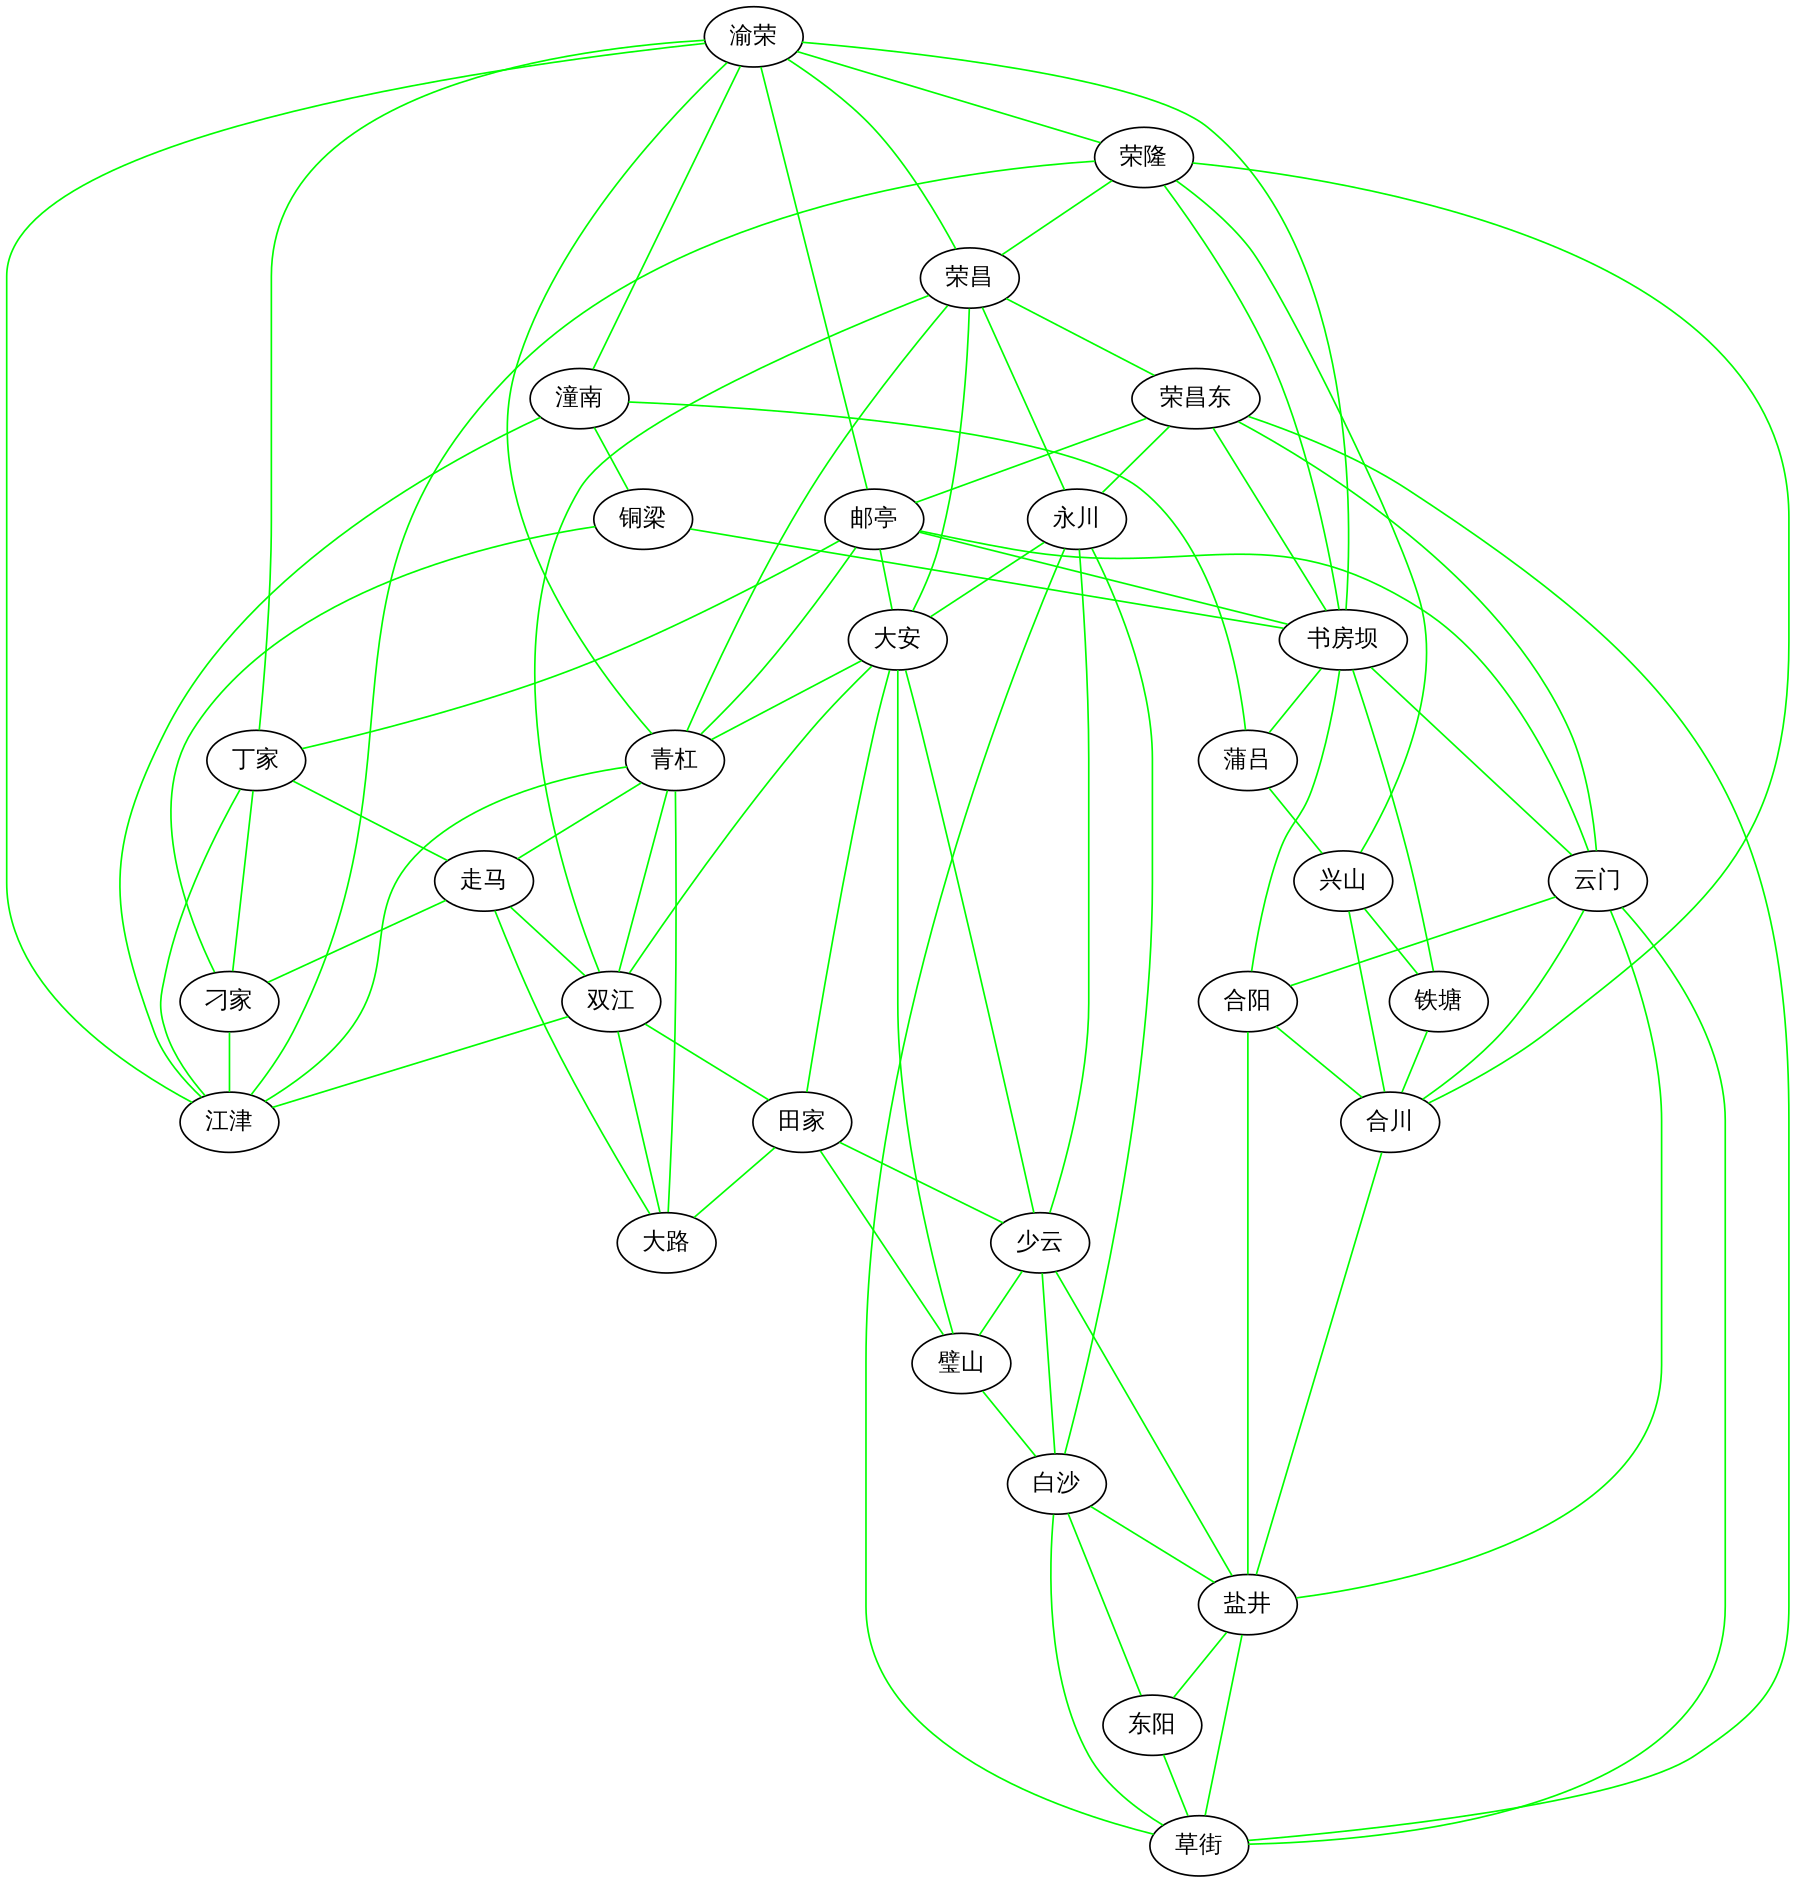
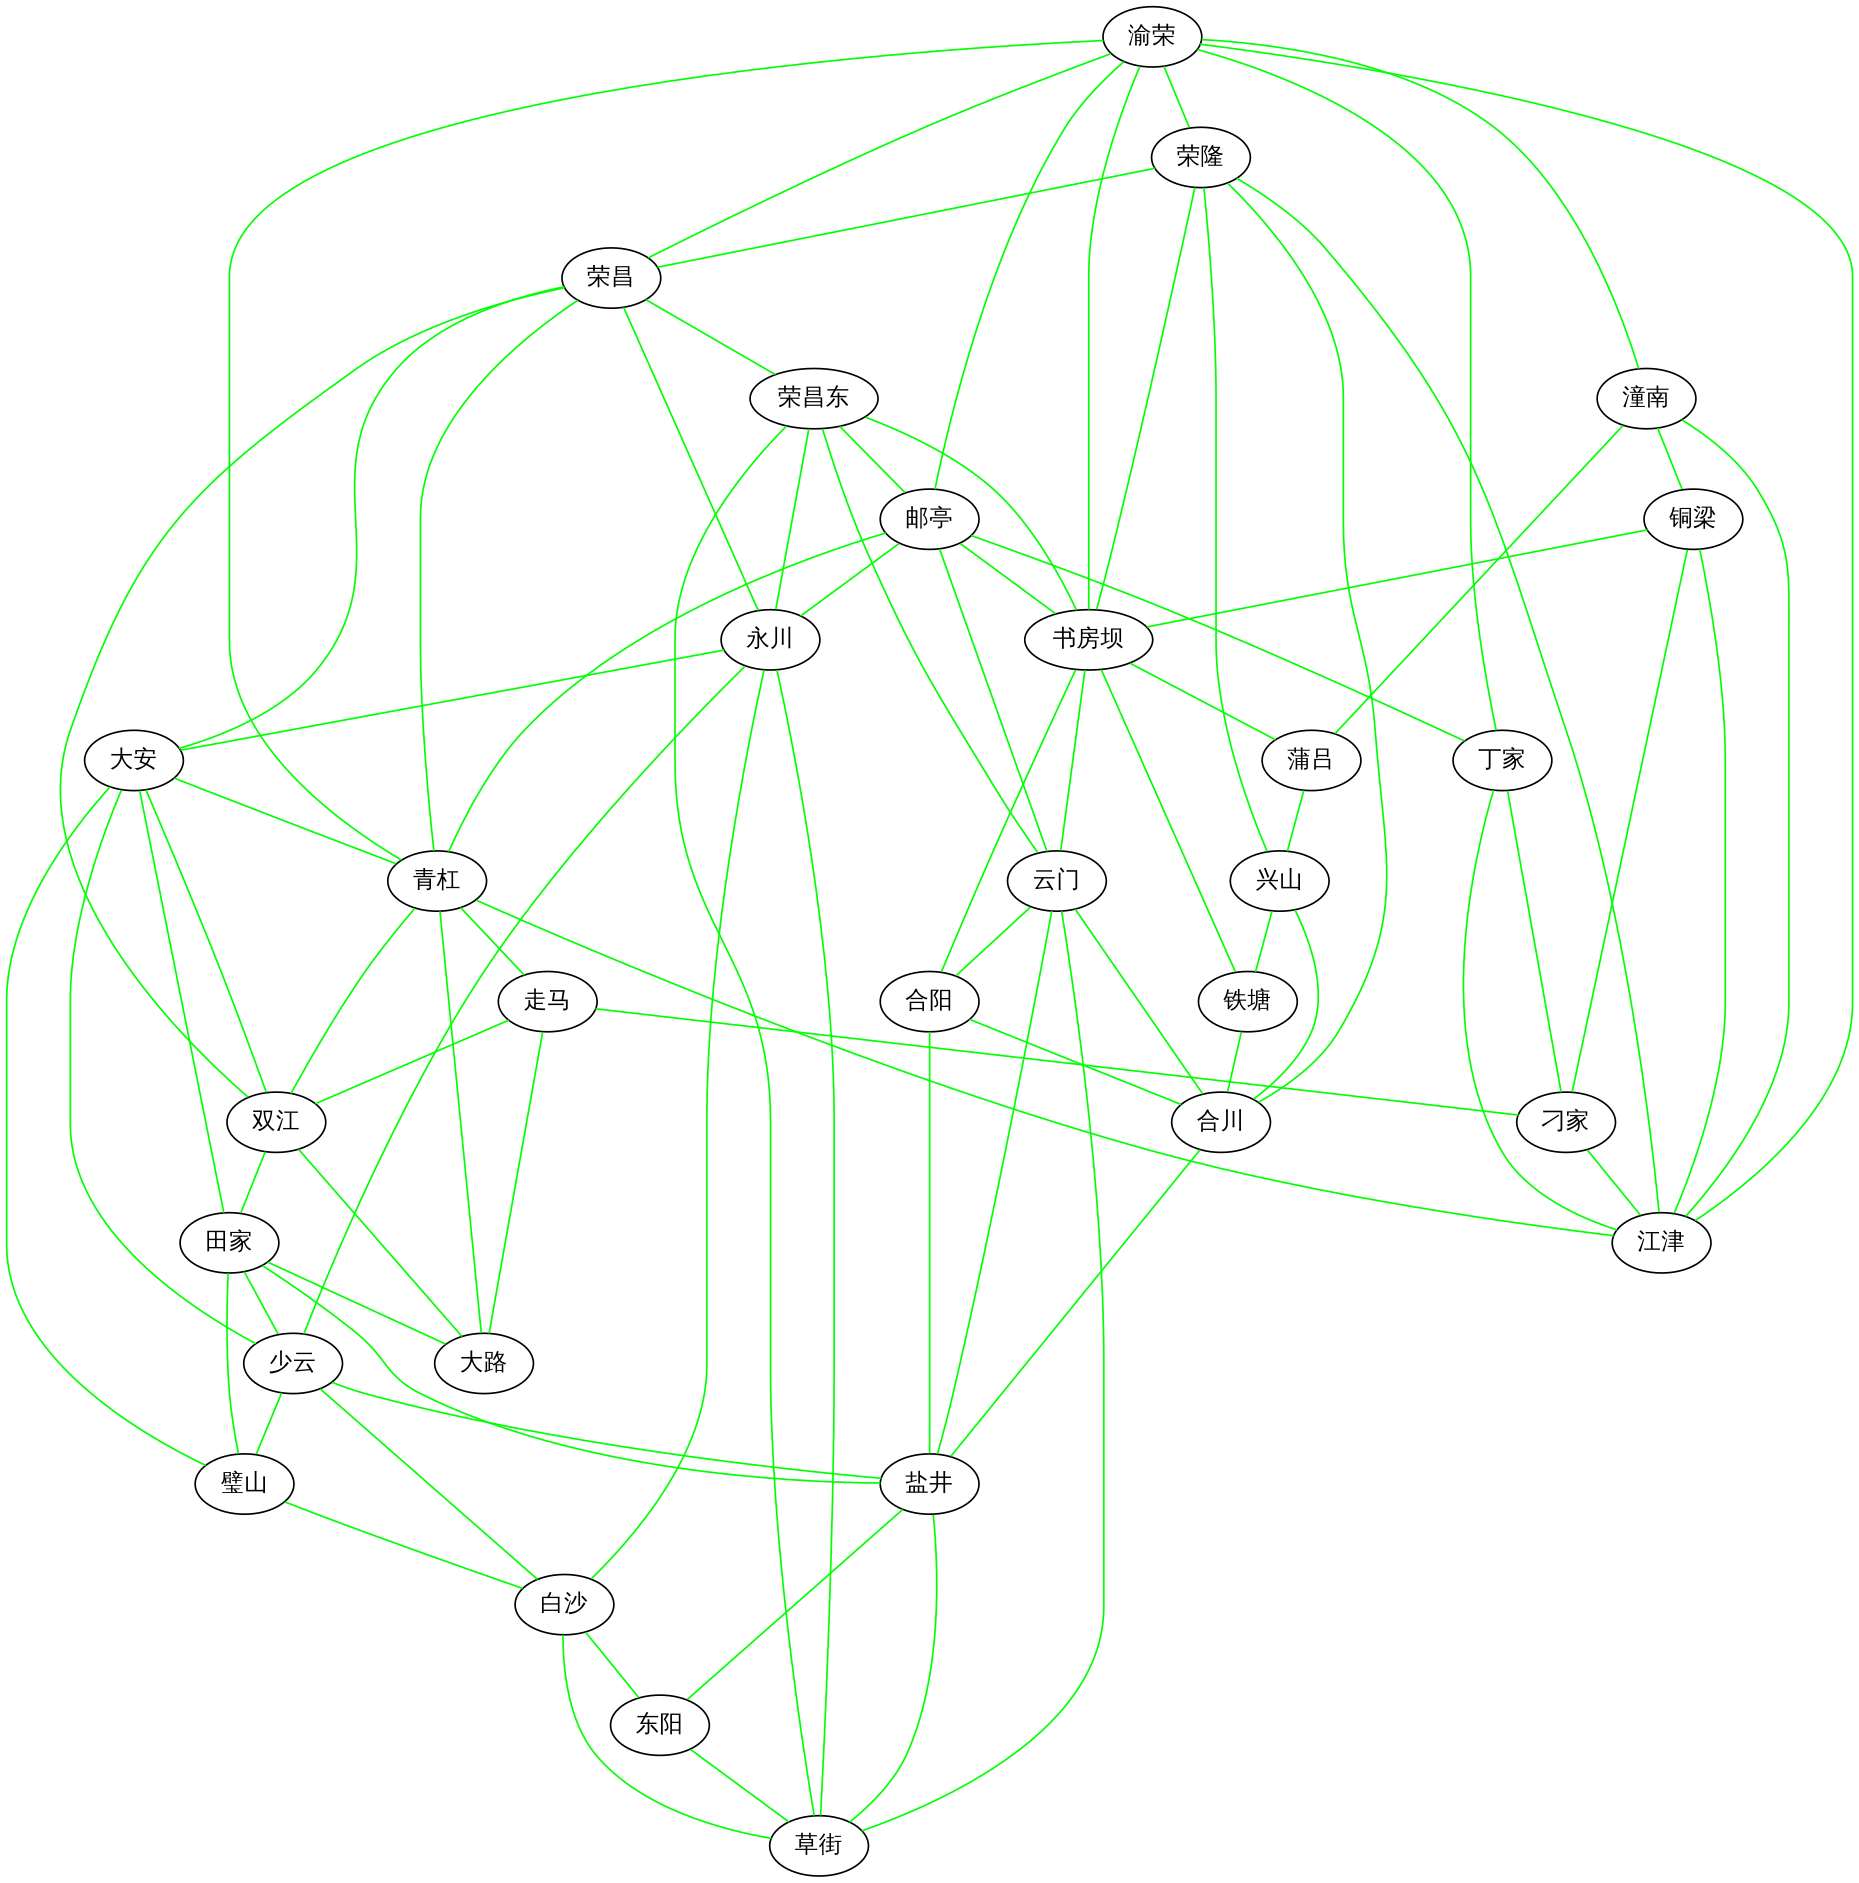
(886, 579) -> (850, 580)
(370, 821) -> none
(420, 1062) -> (1725, 884)
(1153, 1544) -> (595, 1452)
